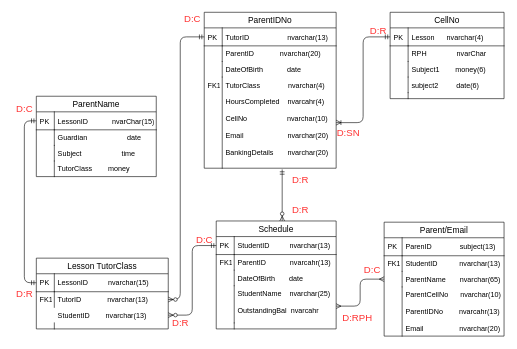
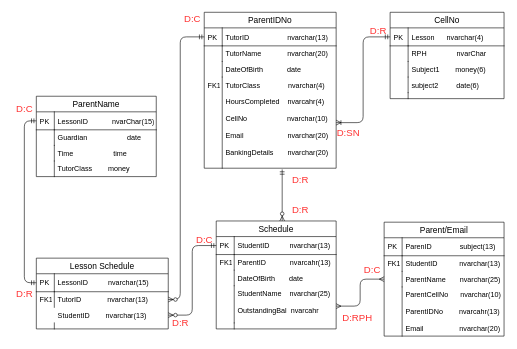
(287, 54) -> (289, 54)
(110, 154) -> (103, 154)
(102, 267) -> (102, 267)
(461, 280) -> (461, 280)
